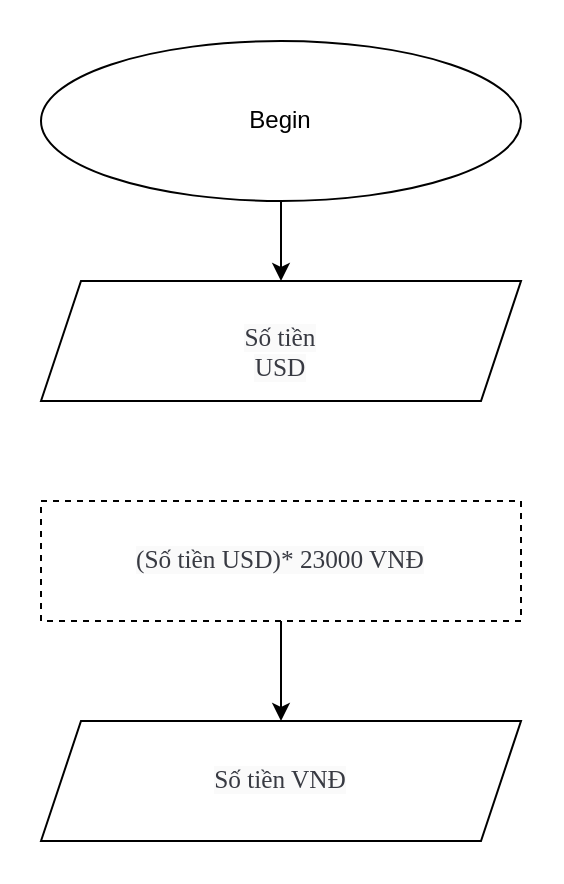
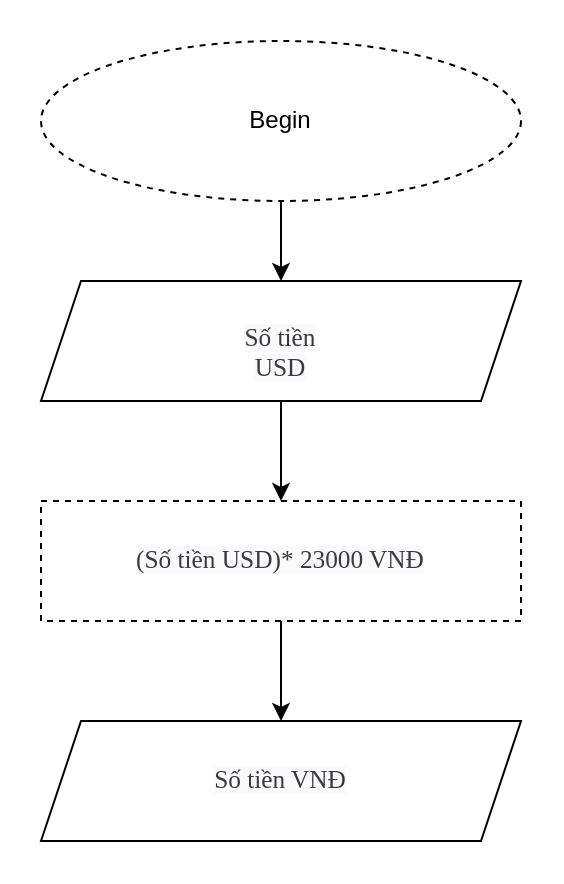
(281, 121) -> (281, 121)
none -> (281, 444)
